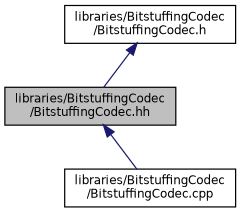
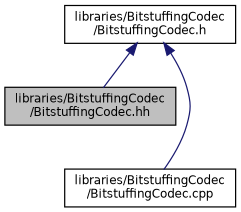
(124, 152) -> (190, 112)
